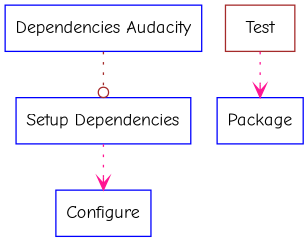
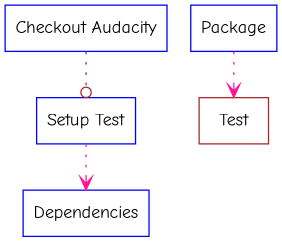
(103, 28) -> (86, 28)
(260, 68) -> (234, 68)
(103, 121) -> (86, 121)
(103, 213) -> (86, 213)
